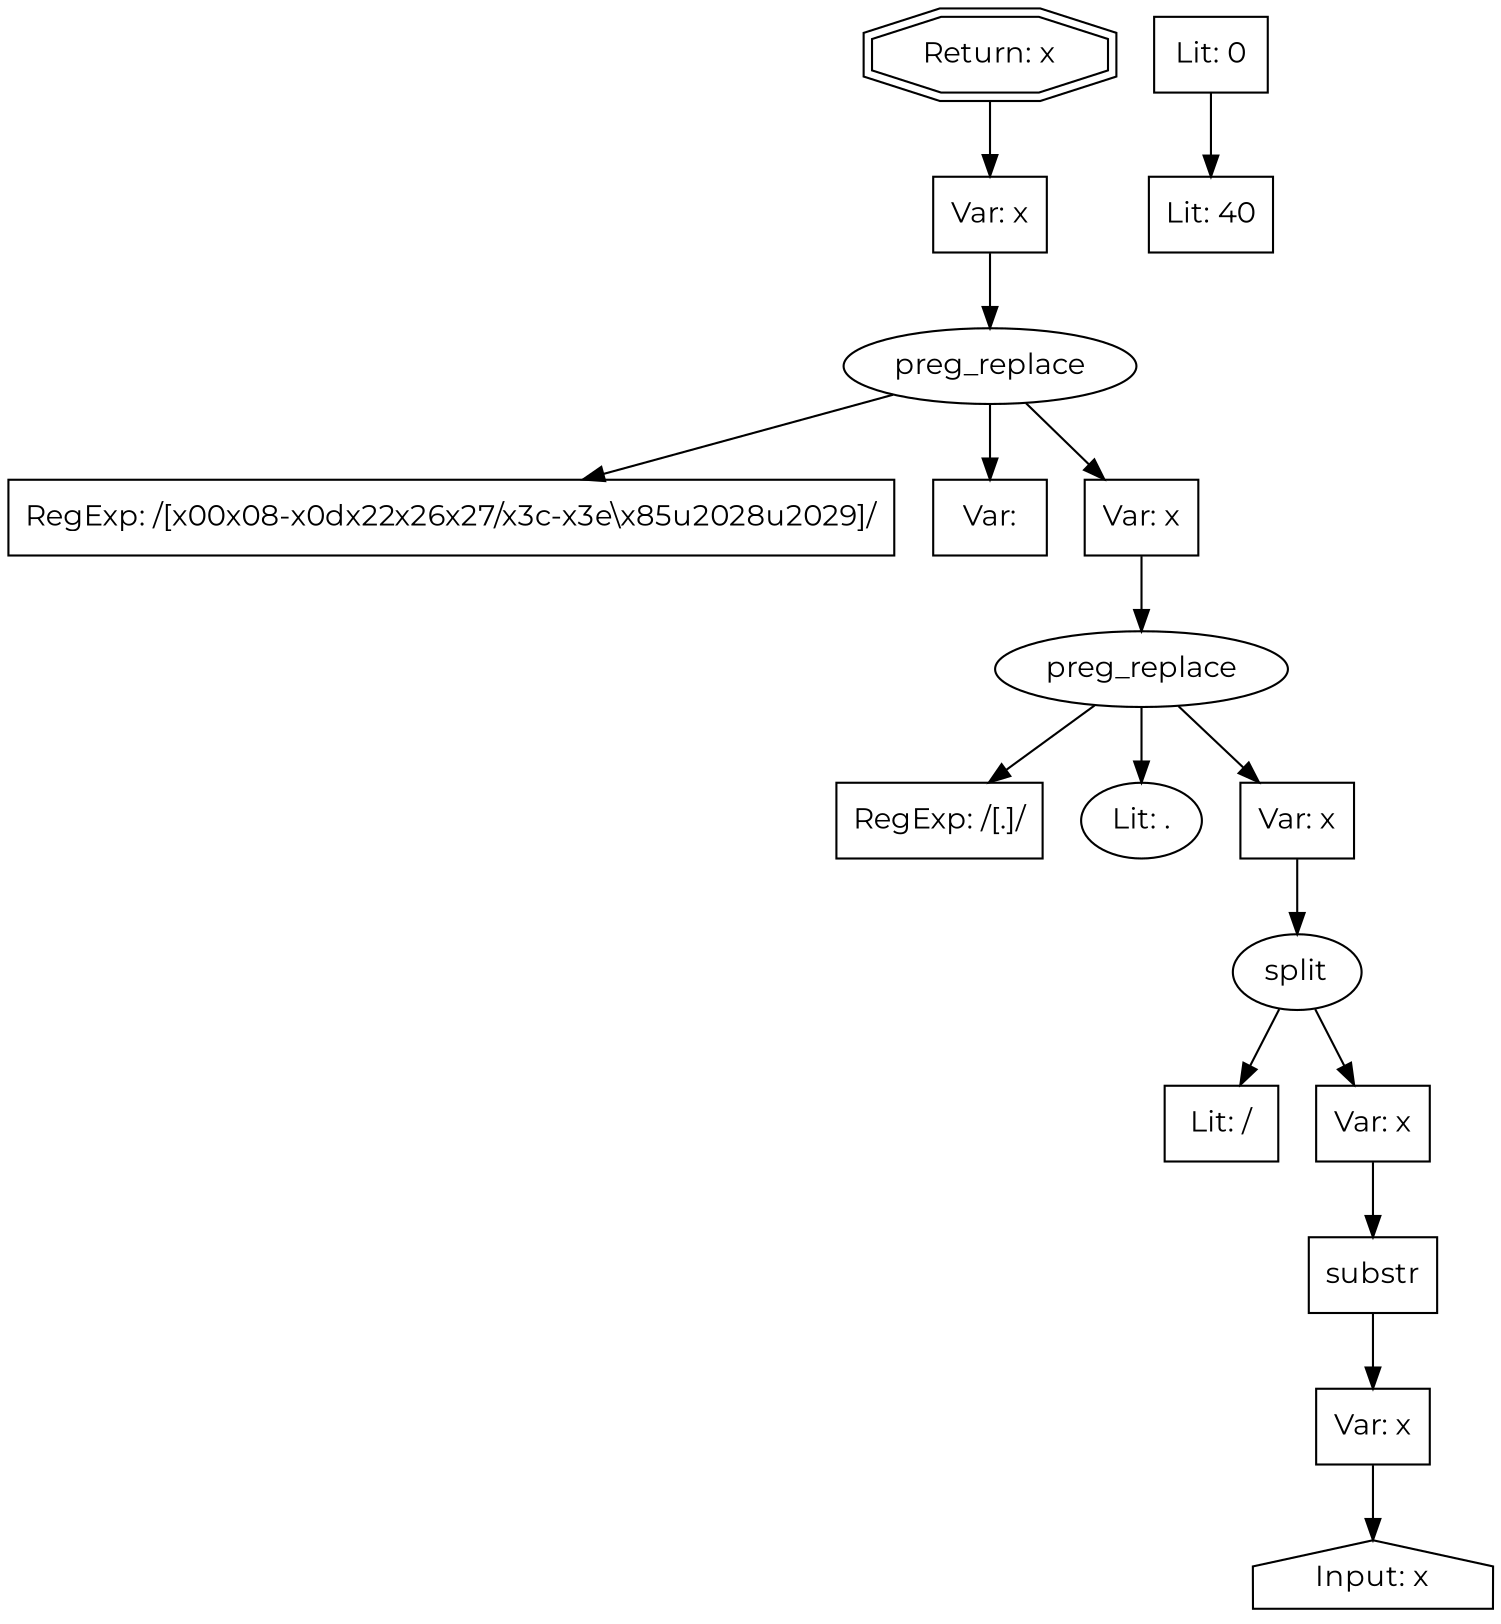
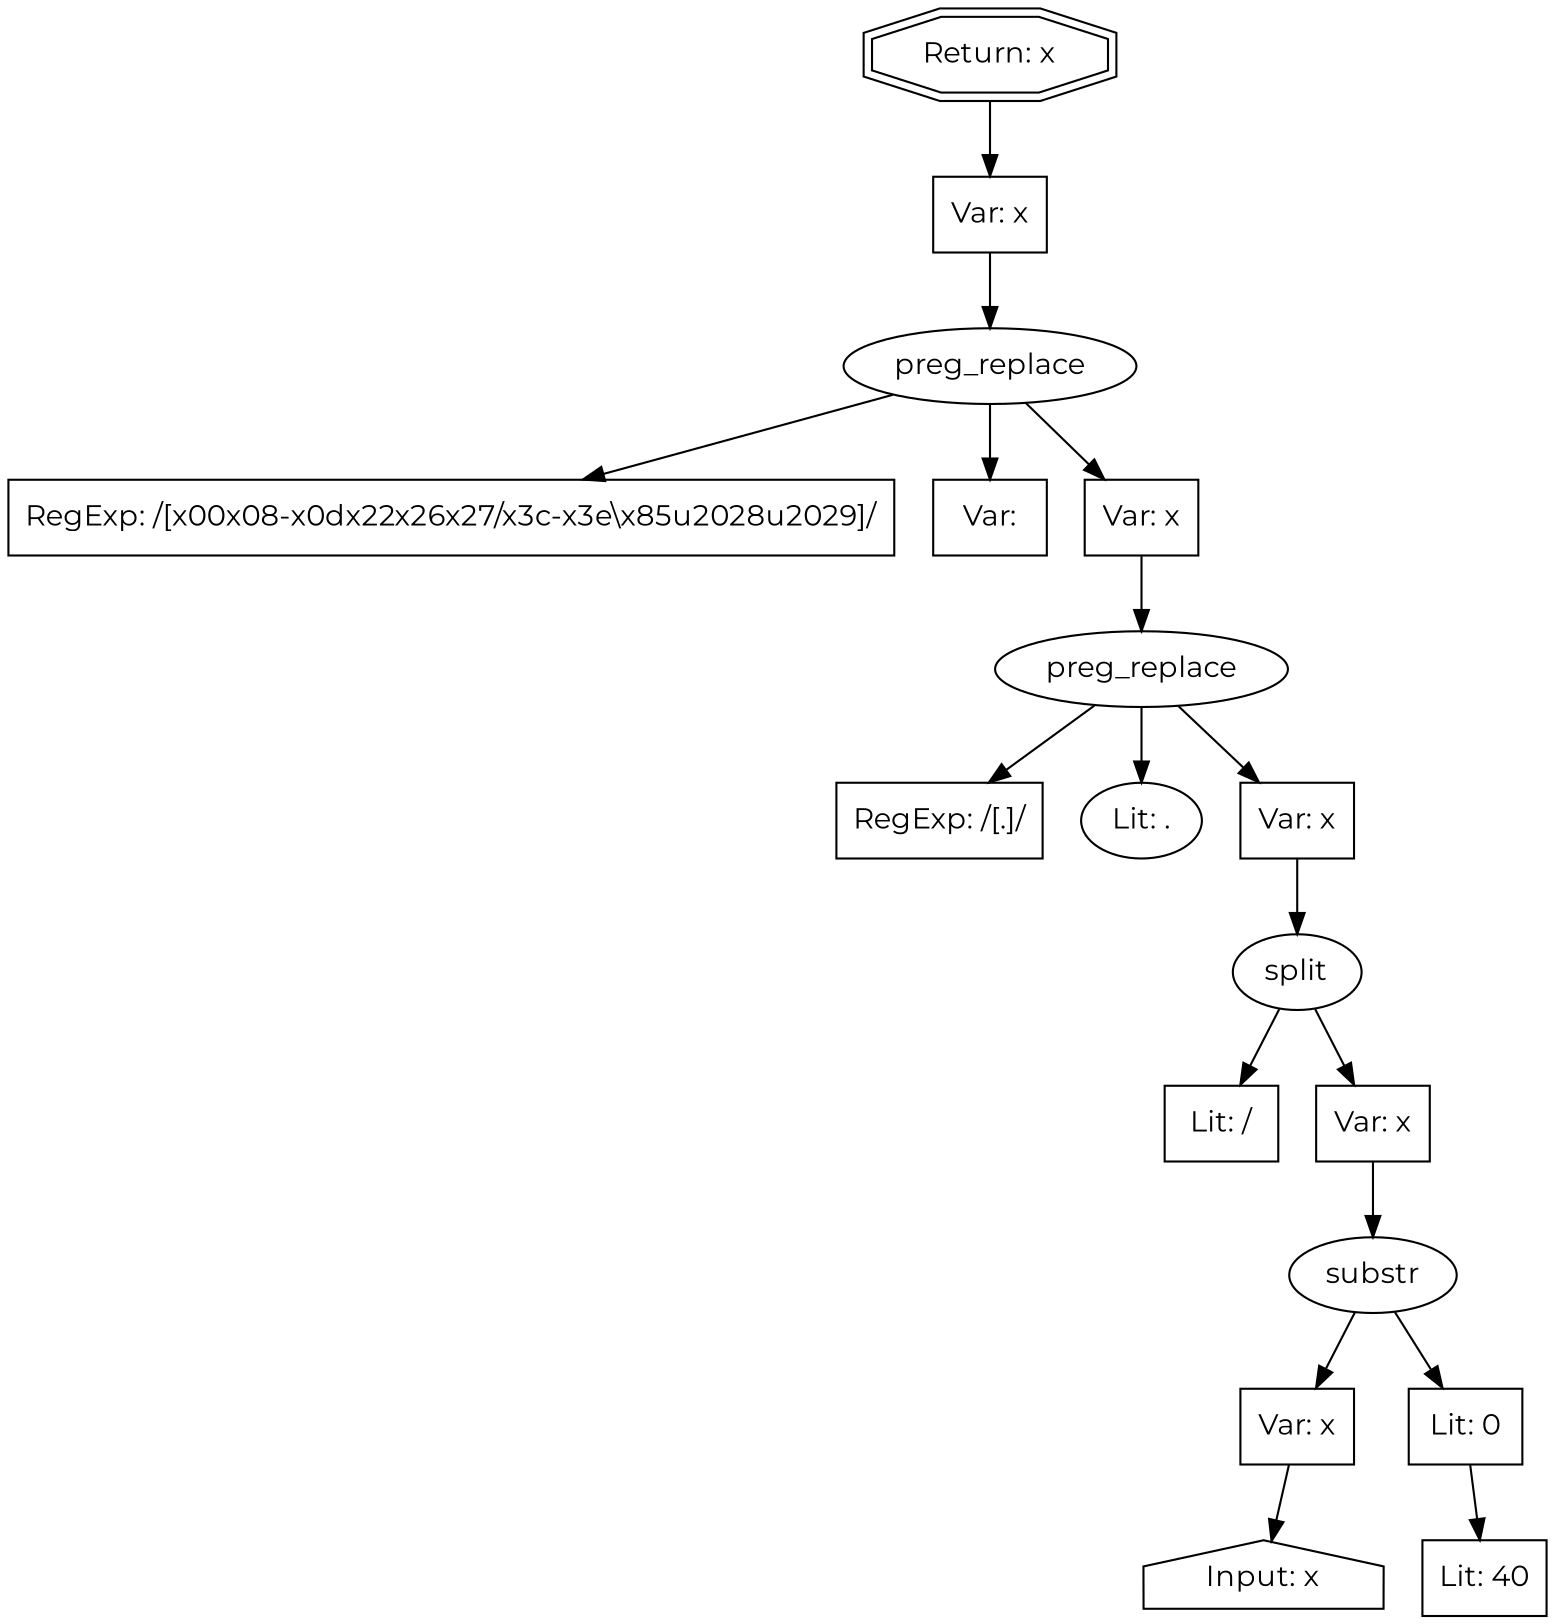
(1373, 1275) -> (1373, 1275)
none -> (1413, 1341)
